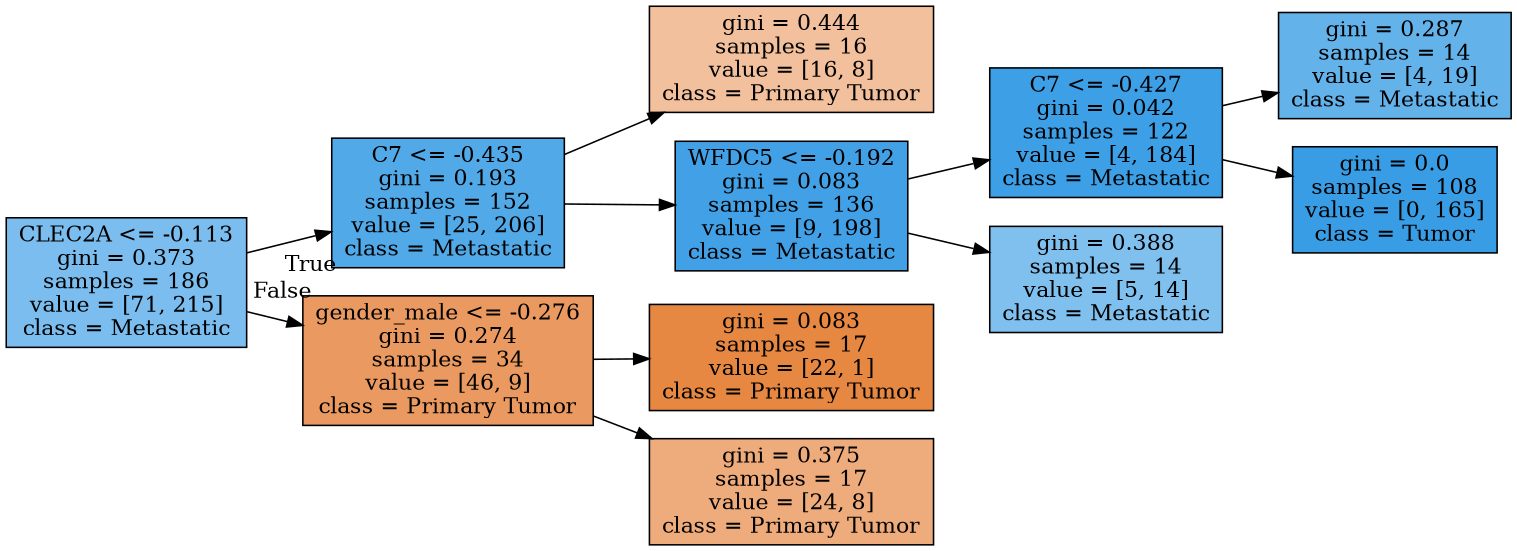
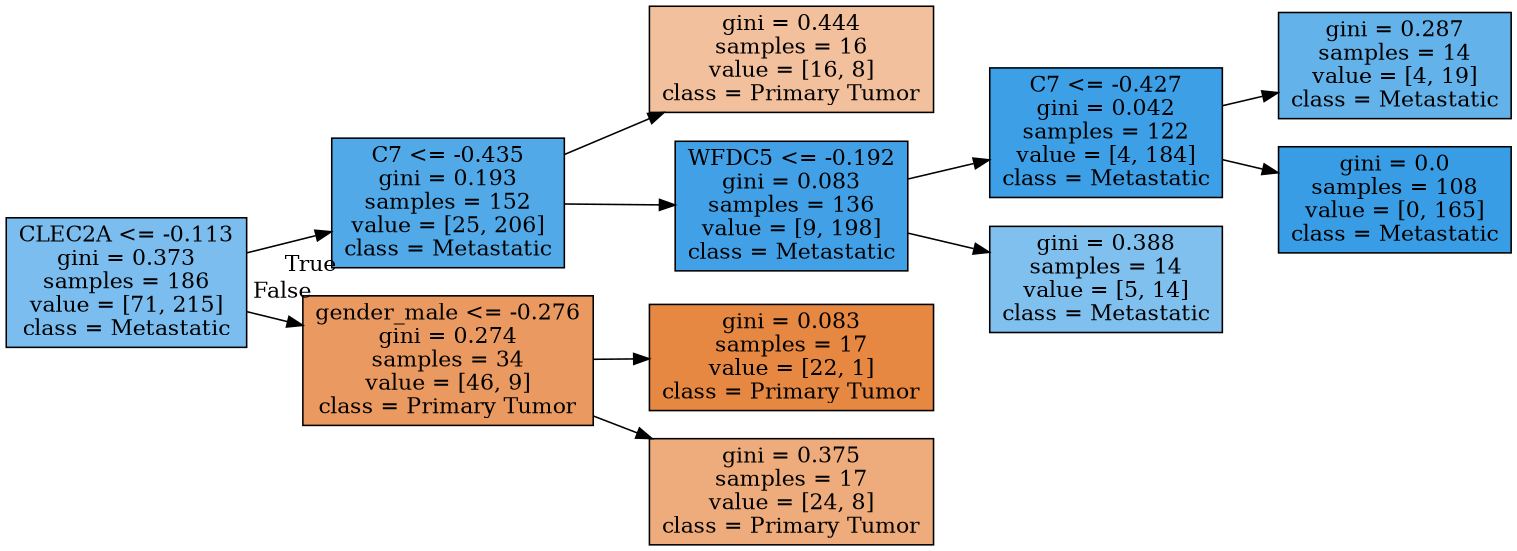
(1395, 200) -> (1395, 200)
